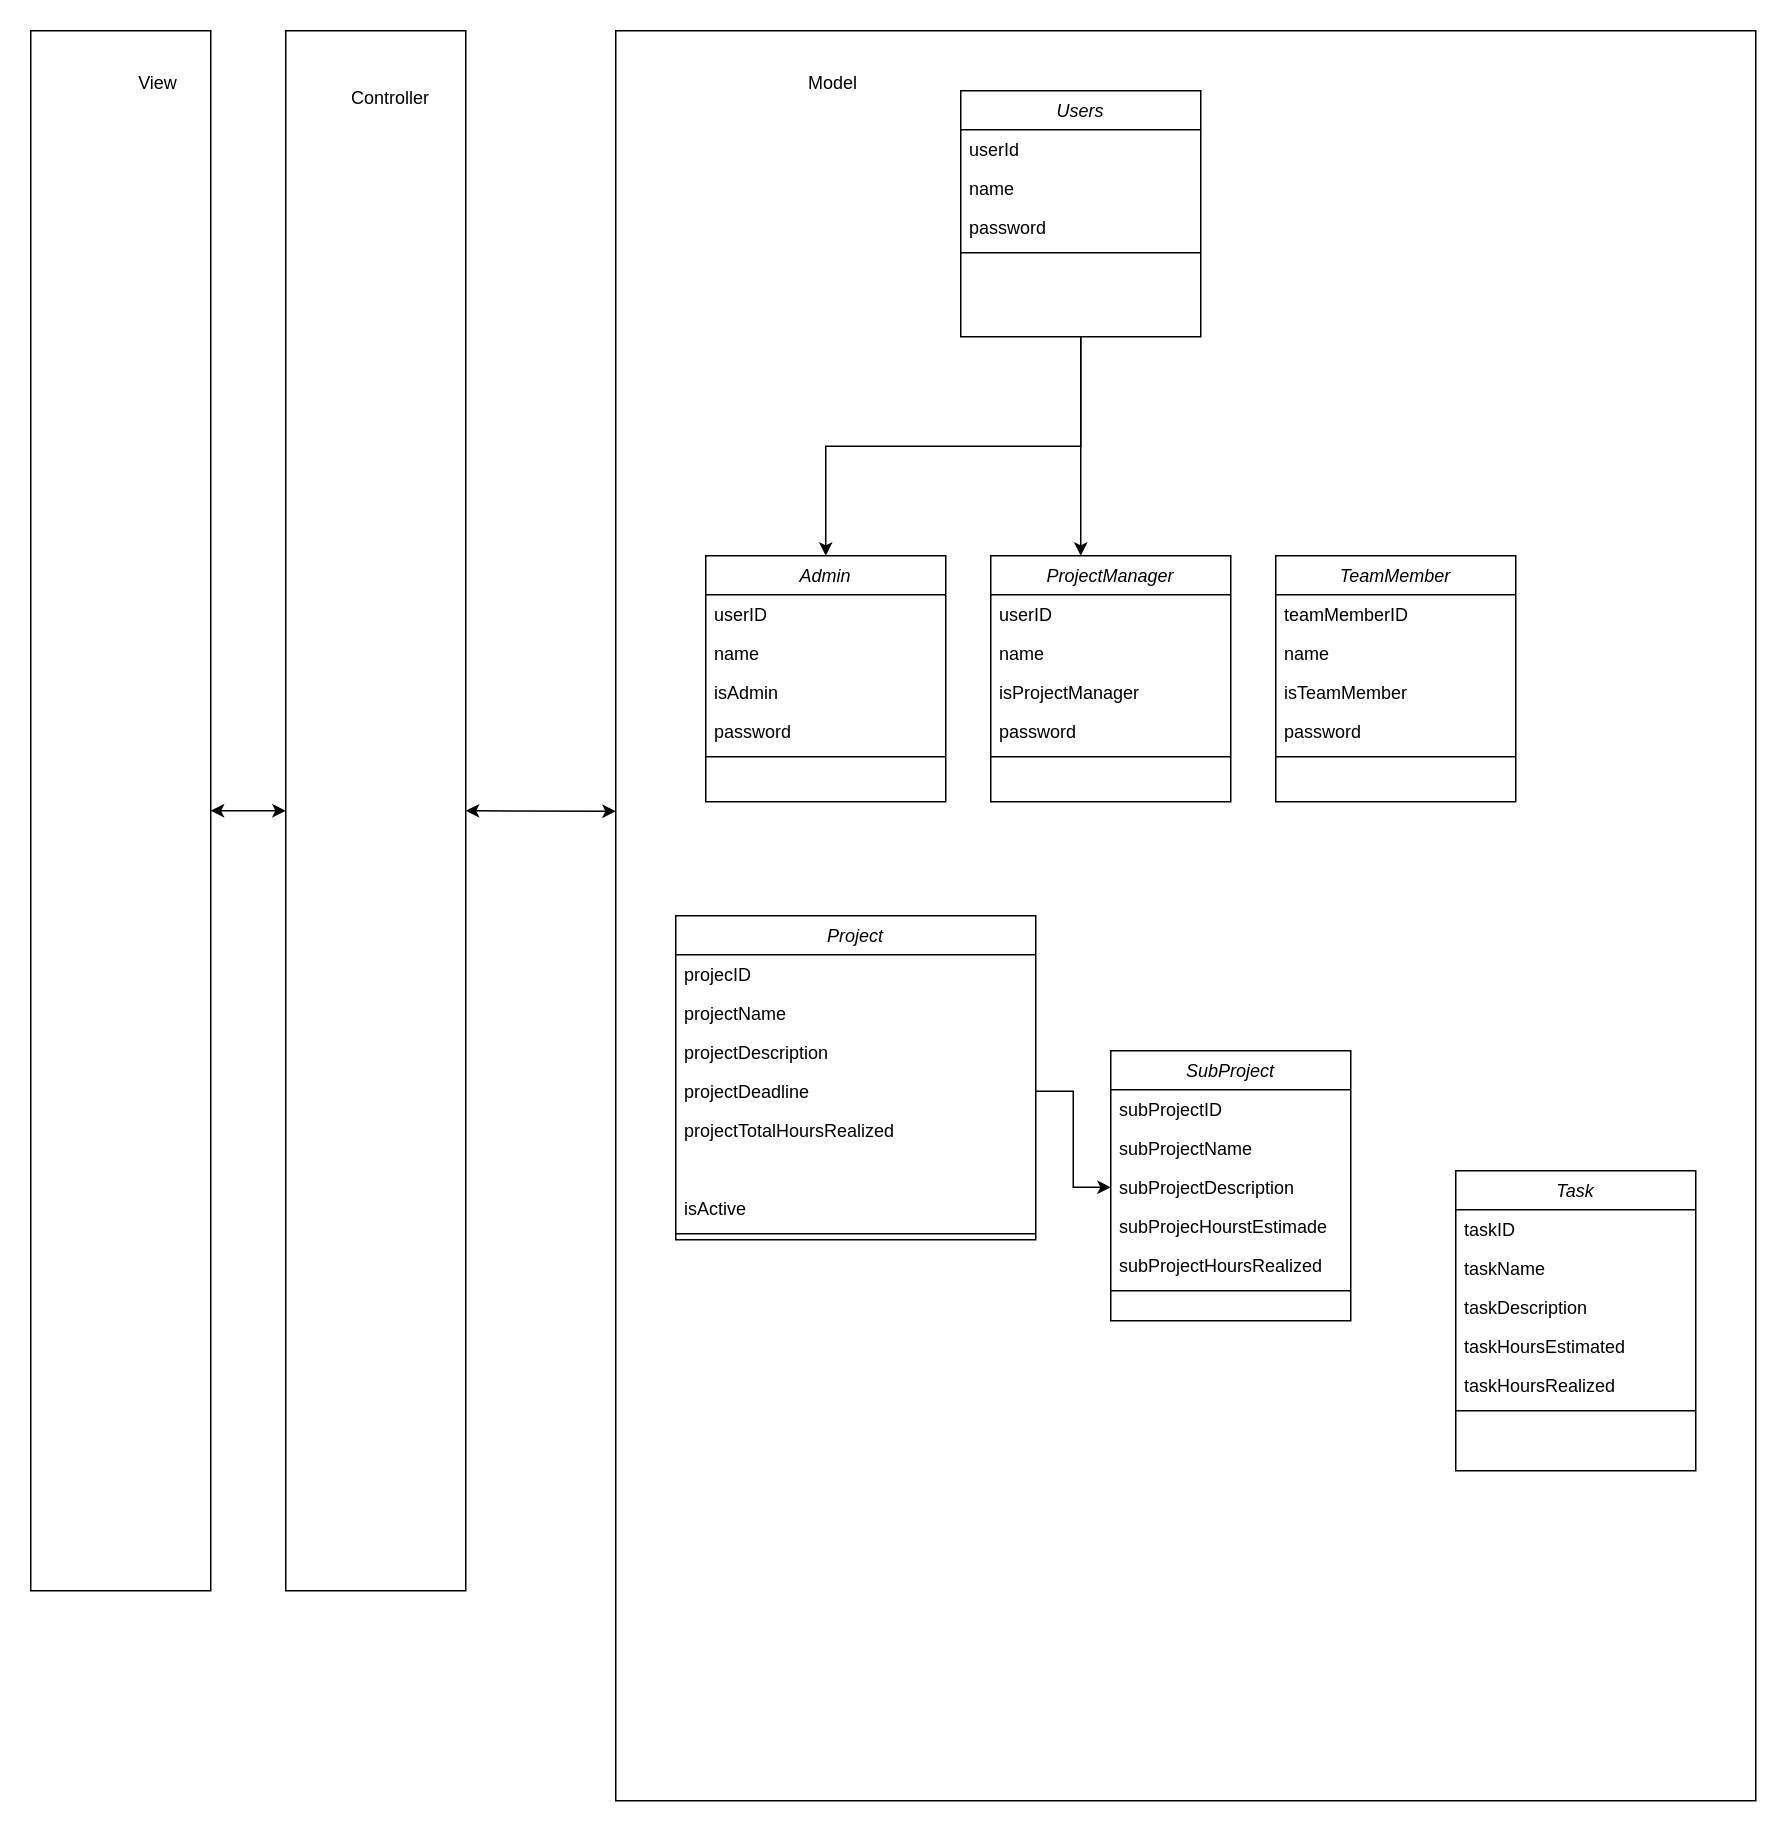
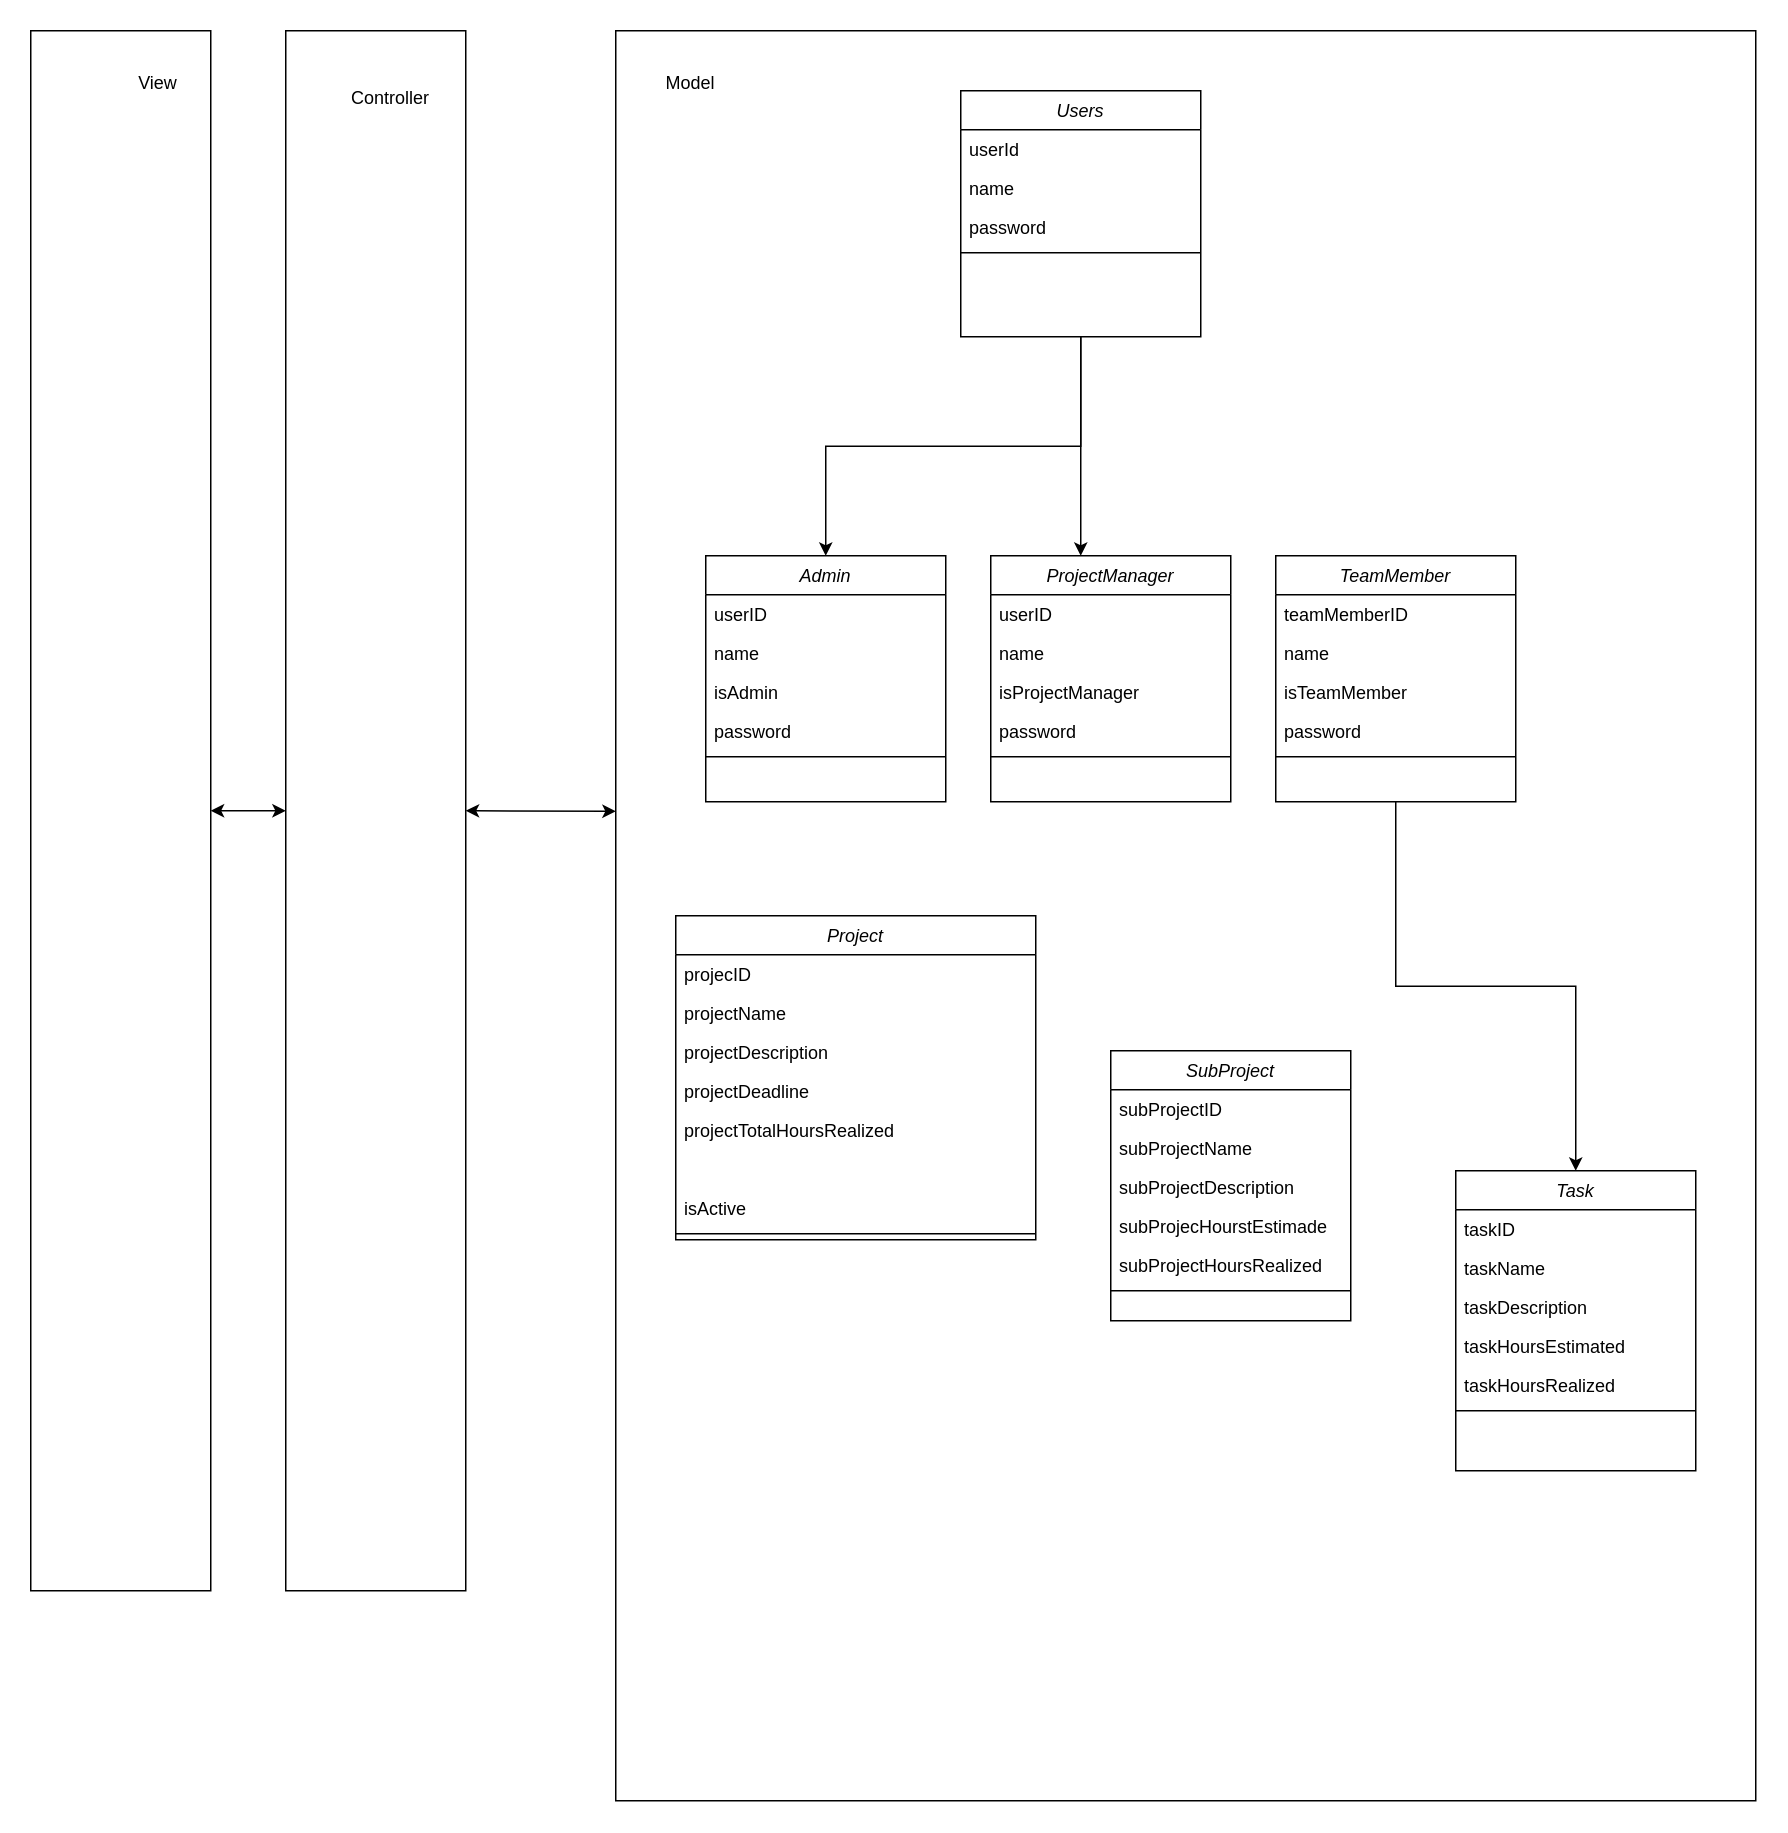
(833, 83) -> (691, 83)
none -> (1482, 986)
(1073, 1134) -> none
